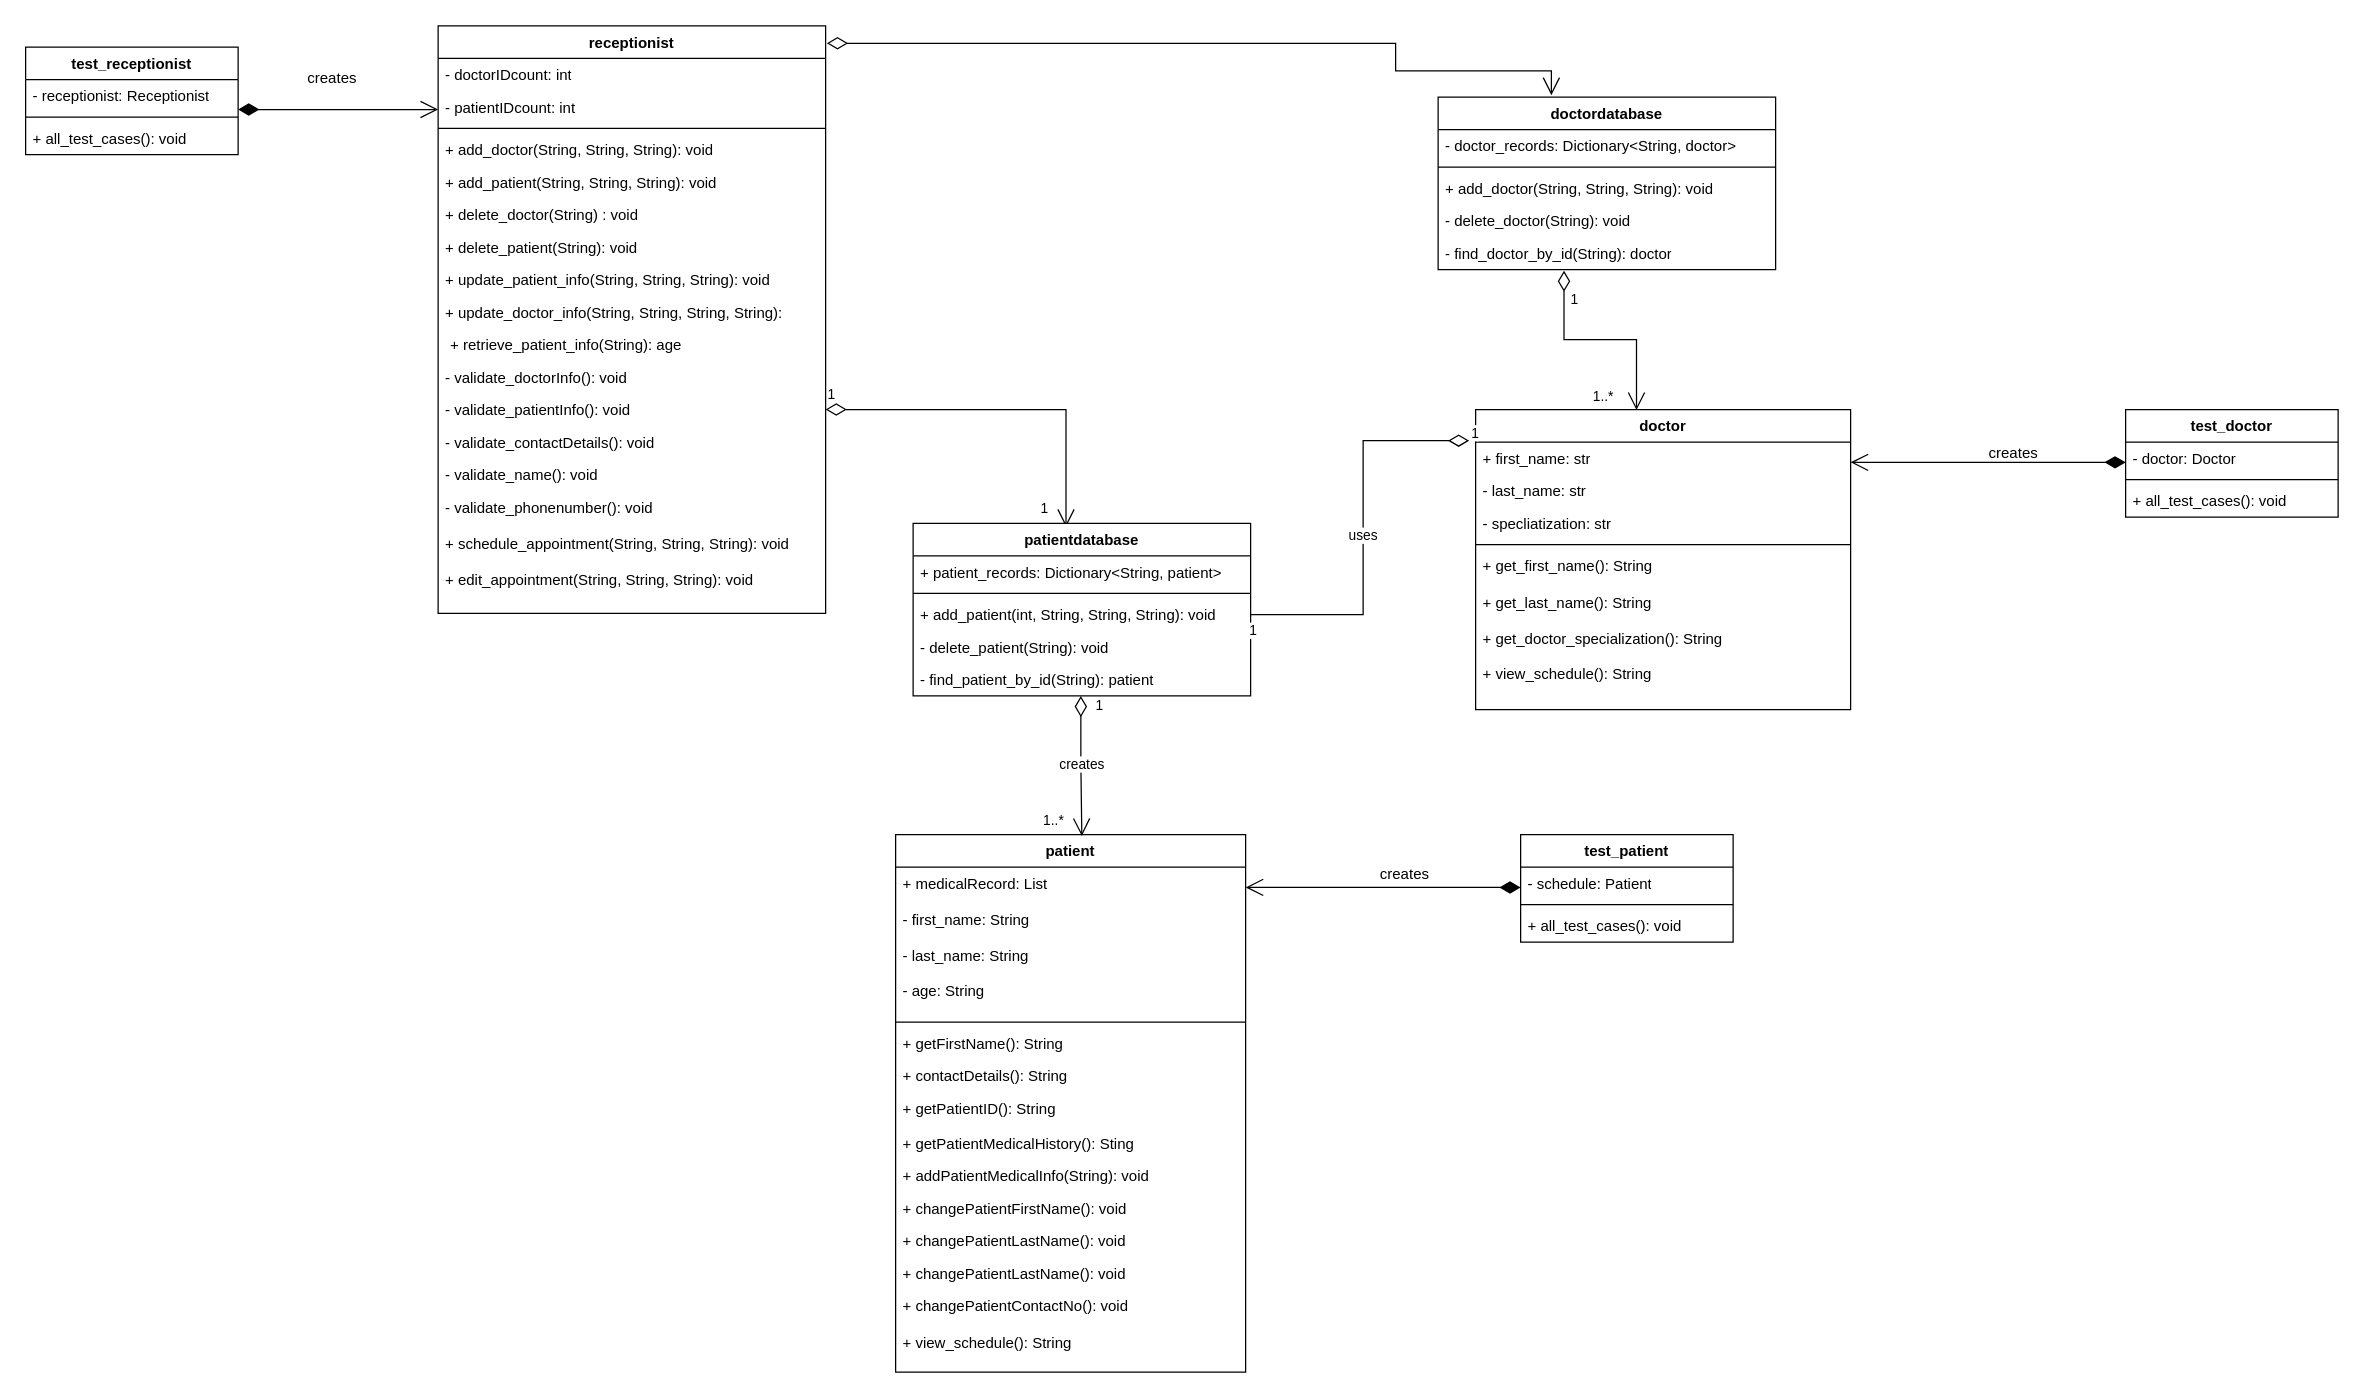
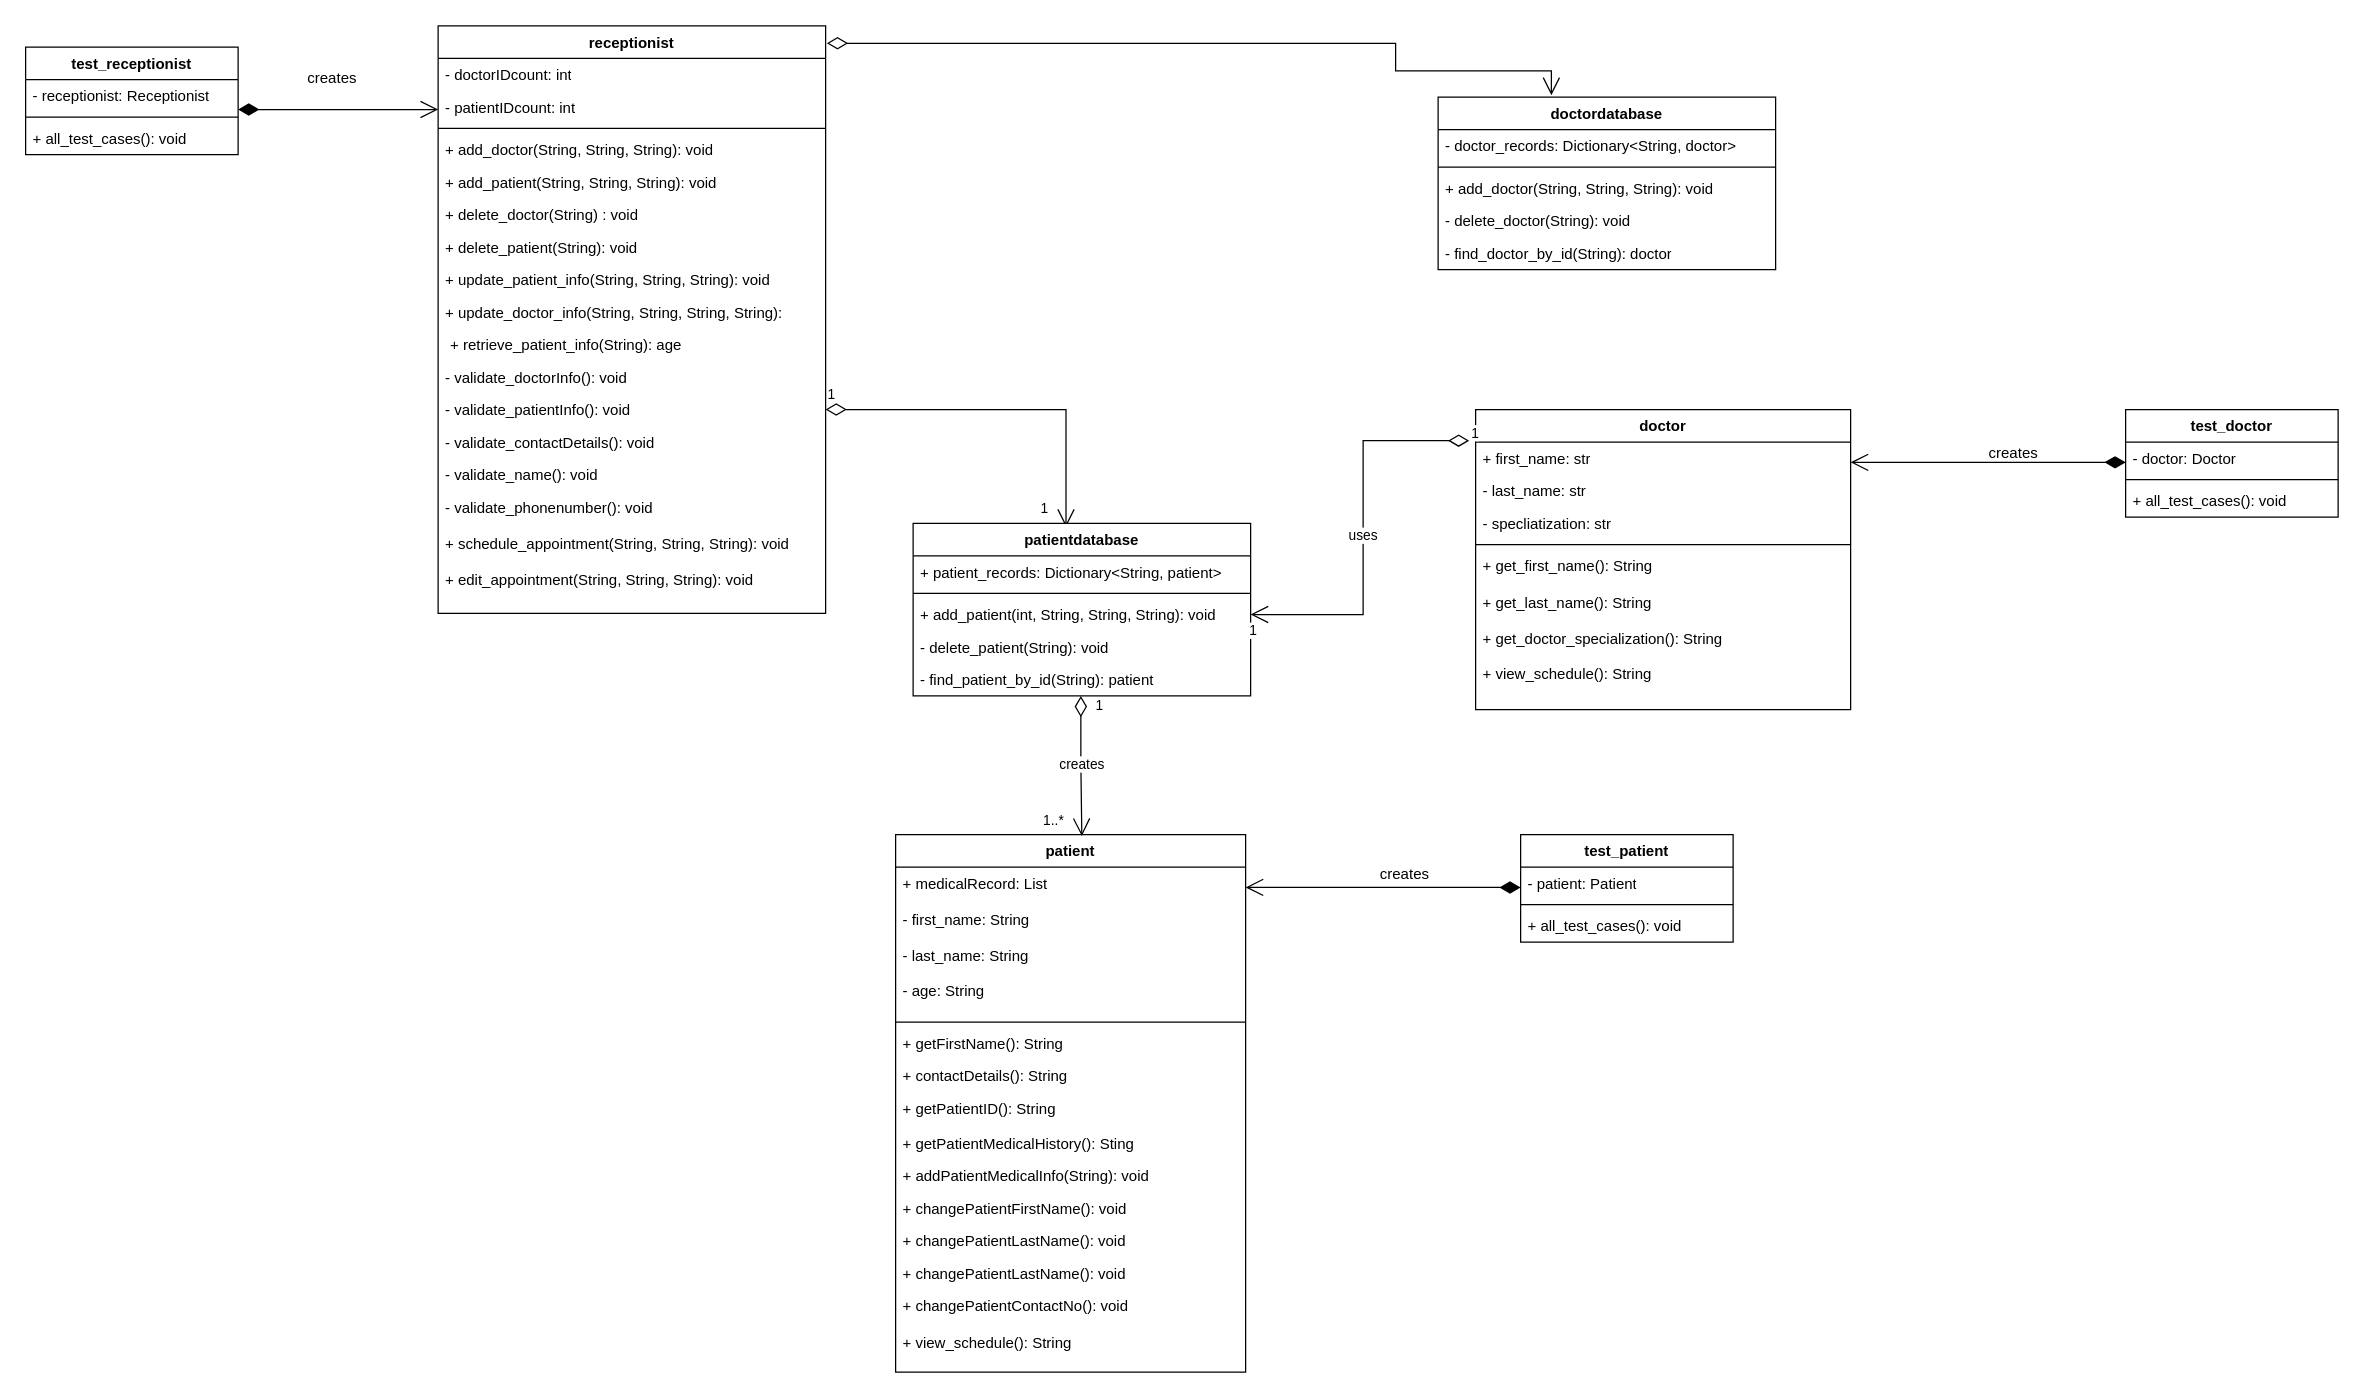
(1609, 339) -> none
(1255, 614) -> (1256, 614)
(1598, 885) -> (1594, 885)
